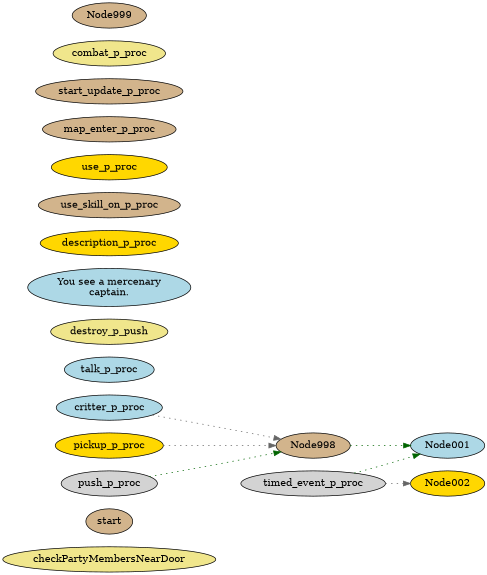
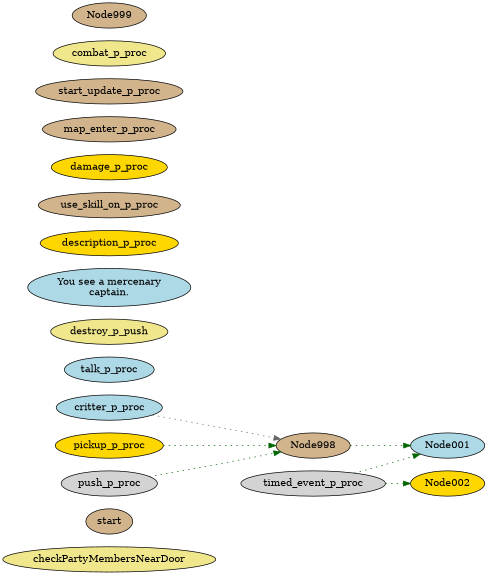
(109, 167) -> (109, 167)
(216, 446) -> (216, 446)
(394, 484) -> (394, 484)
